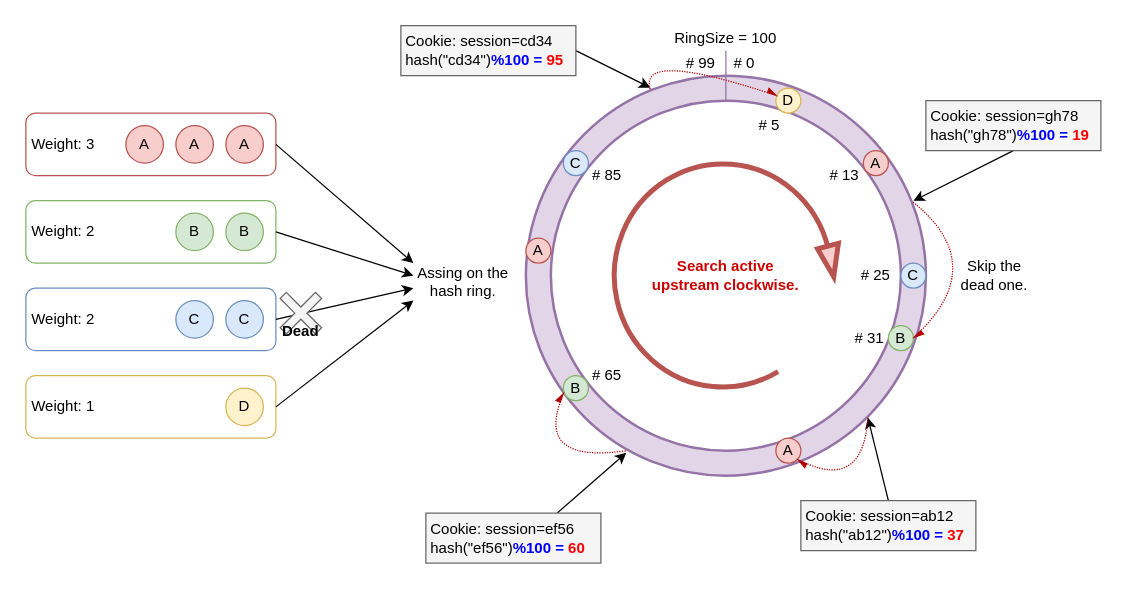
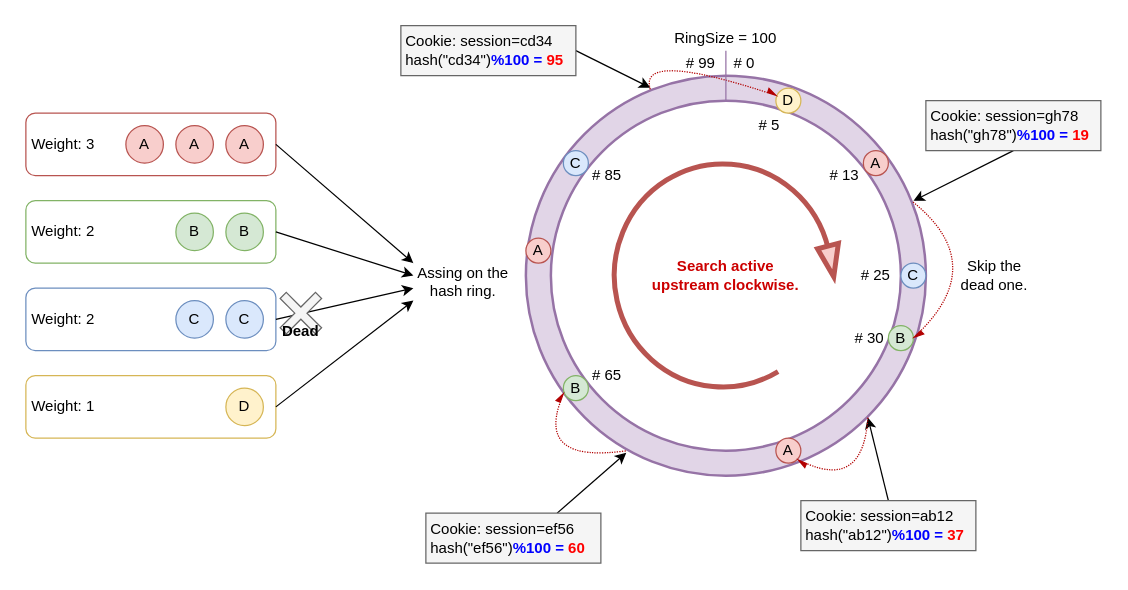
(869, 338) -> (869, 338)
